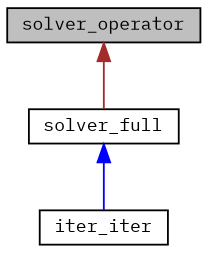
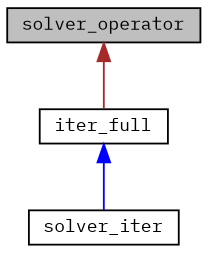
(104, 126) -> (104, 126)
(104, 228) -> (104, 228)
